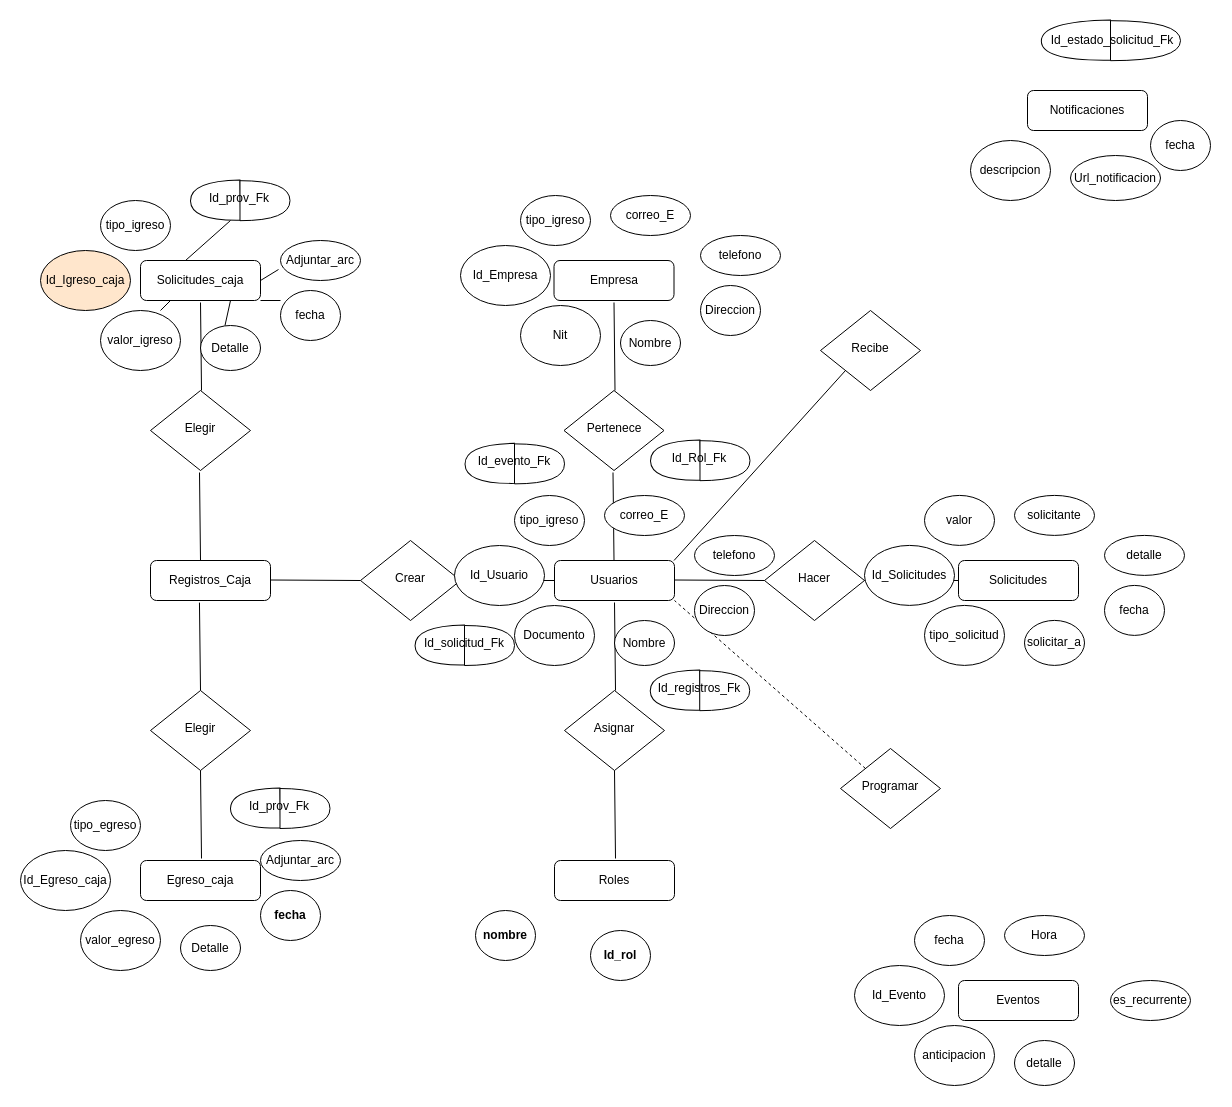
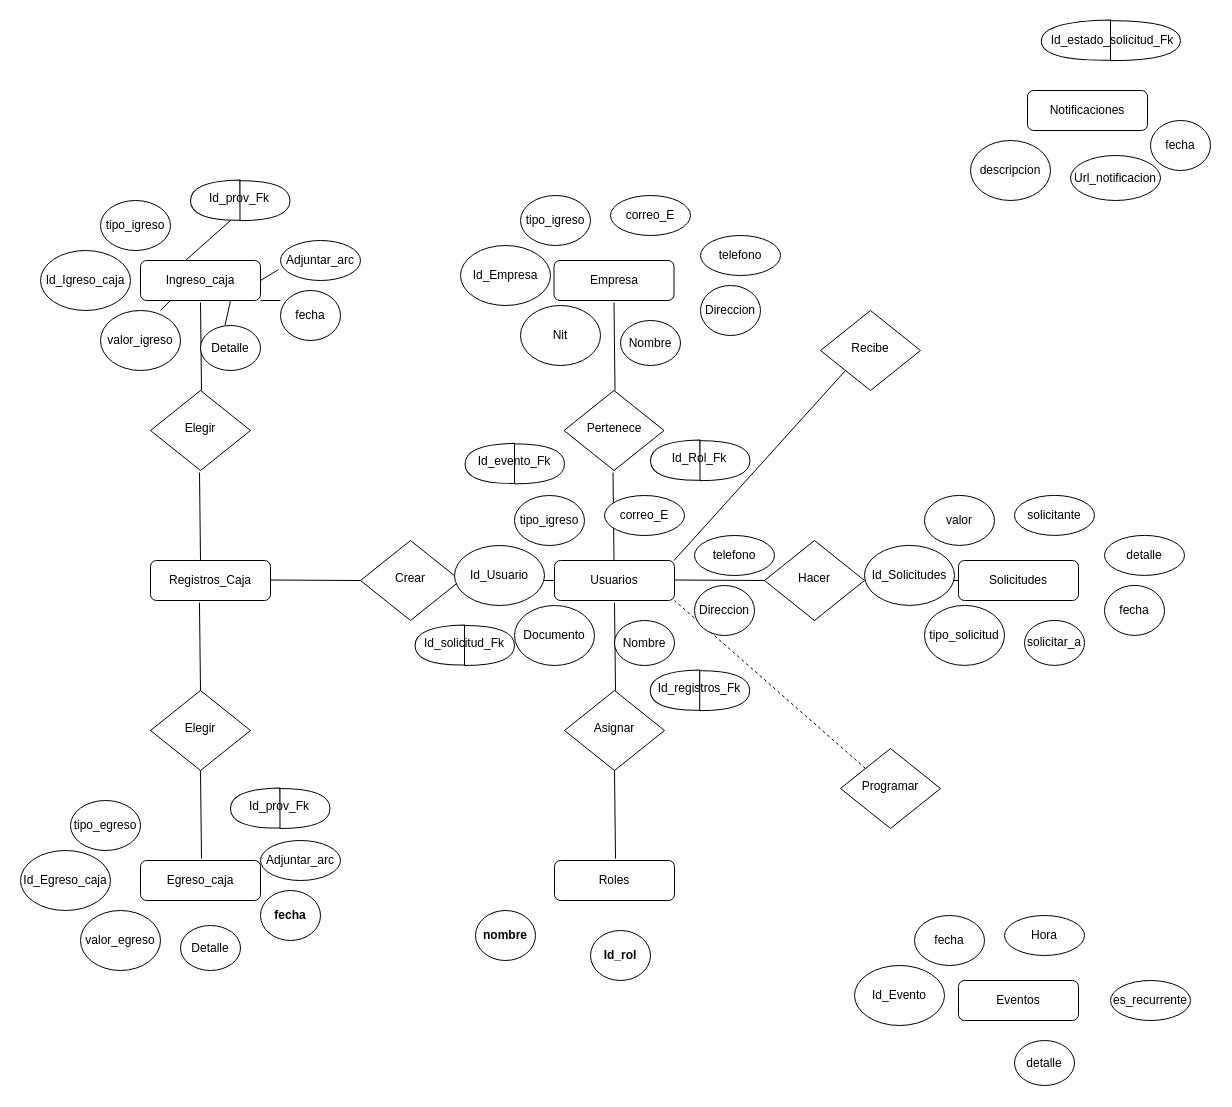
(86, 281) -> (86, 281)
(201, 281) -> (201, 281)
(955, 1056) -> none
